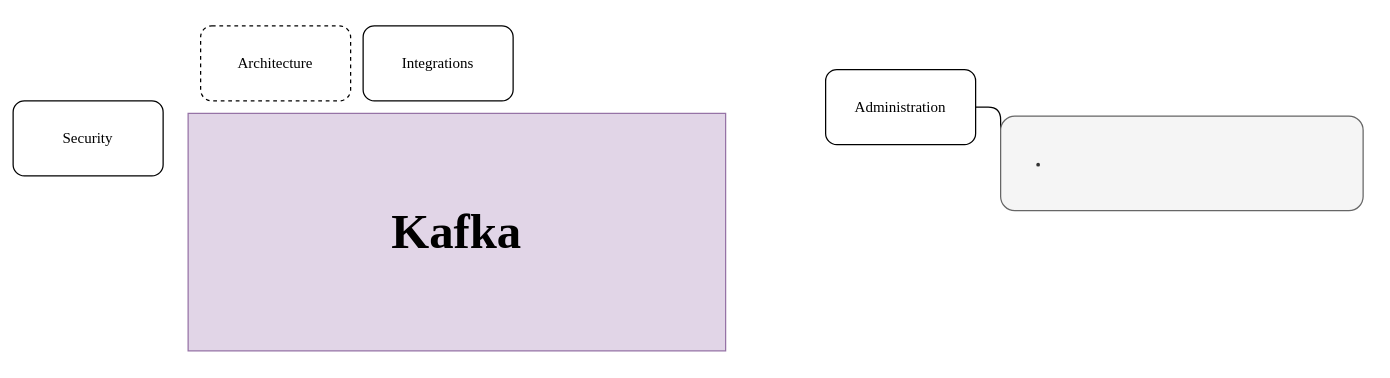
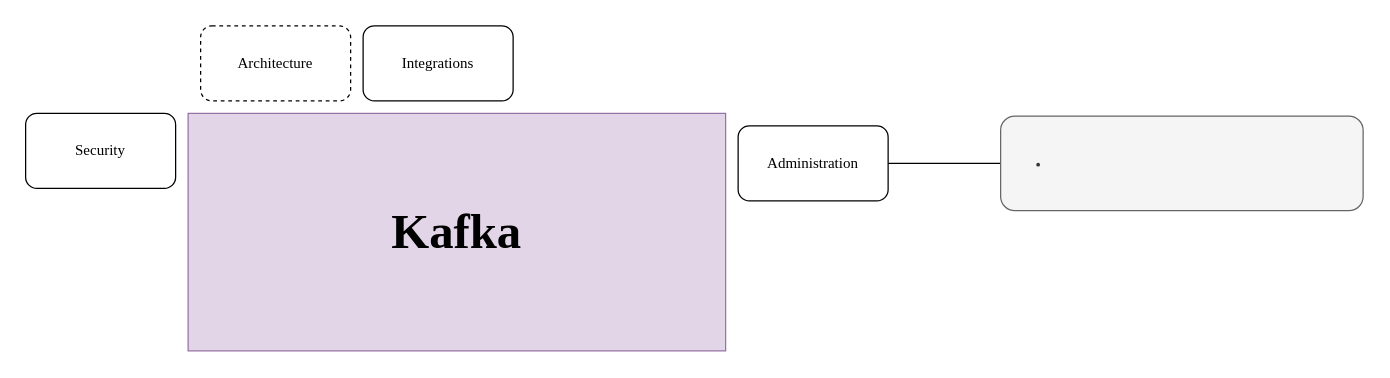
(901, 107) -> (813, 163)
(88, 138) -> (101, 151)
